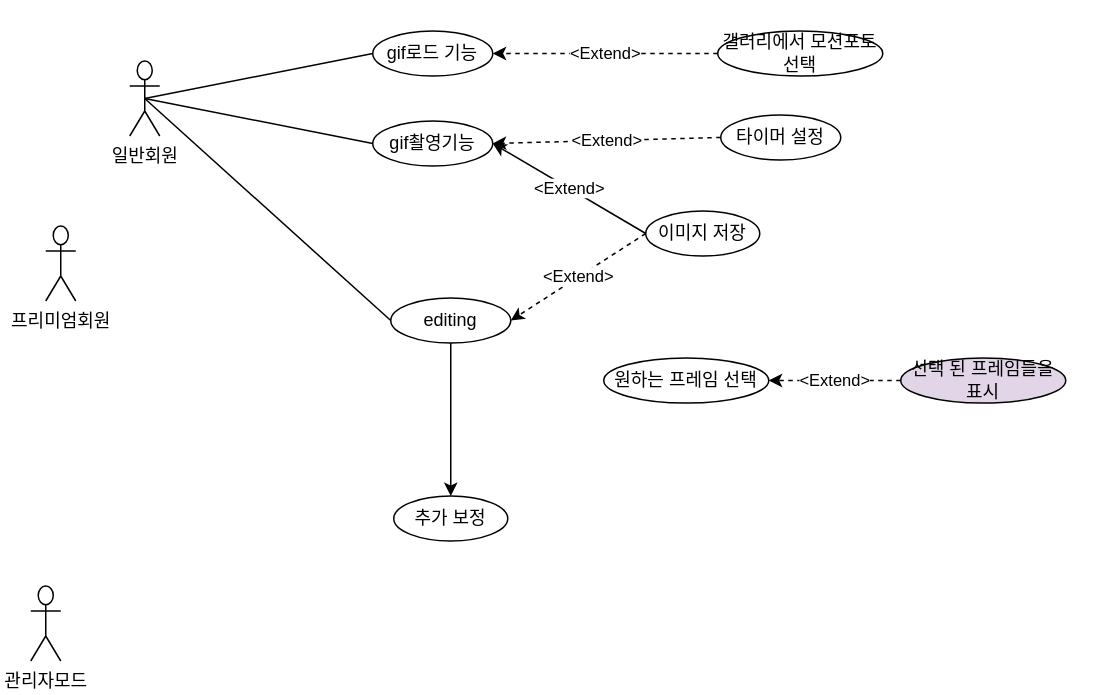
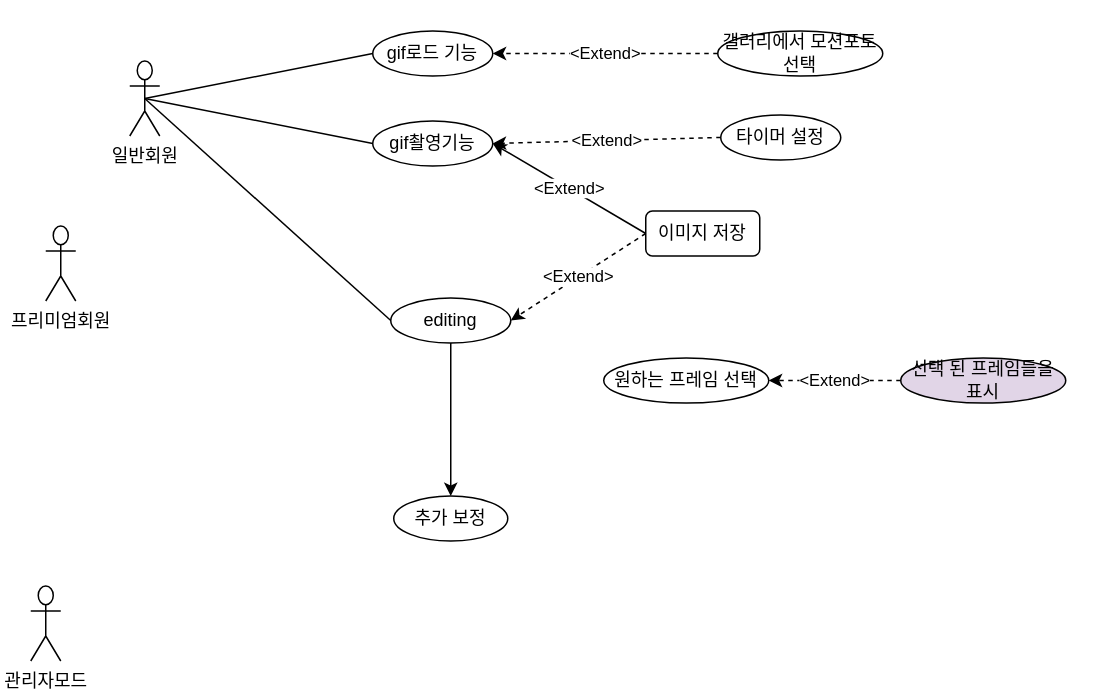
(703, 233) -> (703, 233)
